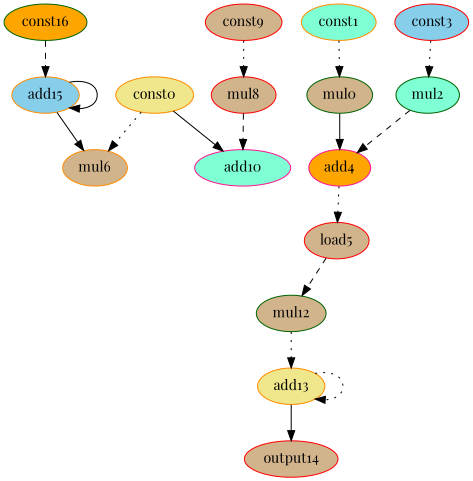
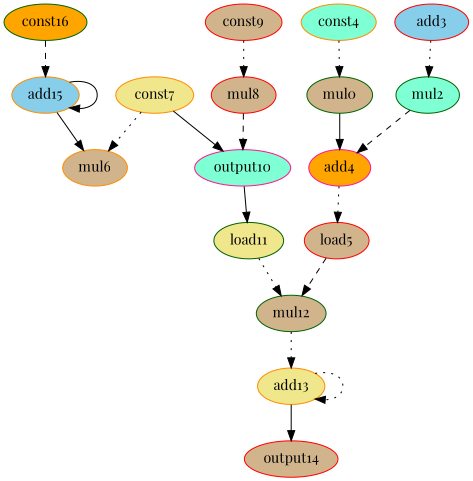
(339, 22) -> (339, 22)
(432, 22) -> (432, 22)
(155, 95) -> (155, 95)
(243, 168) -> (243, 168)
none -> (249, 241)
